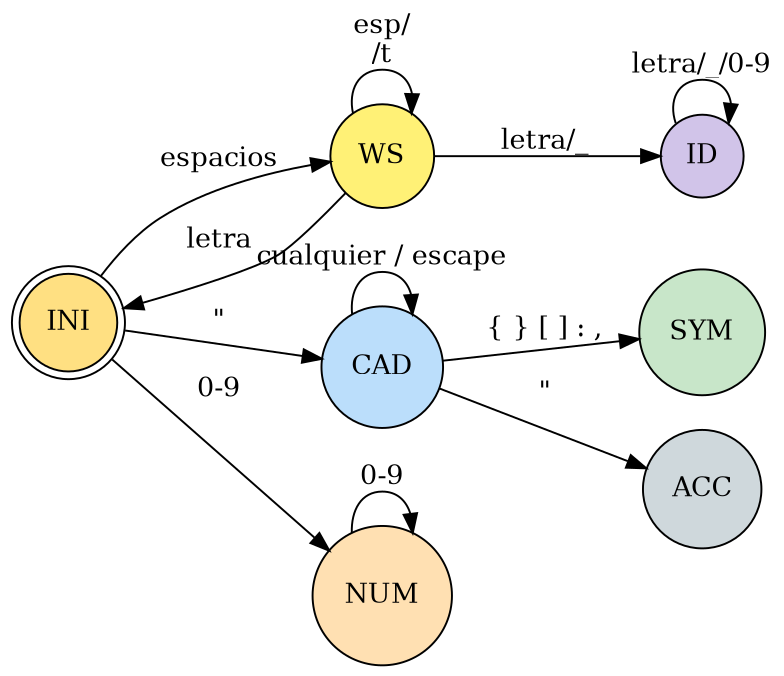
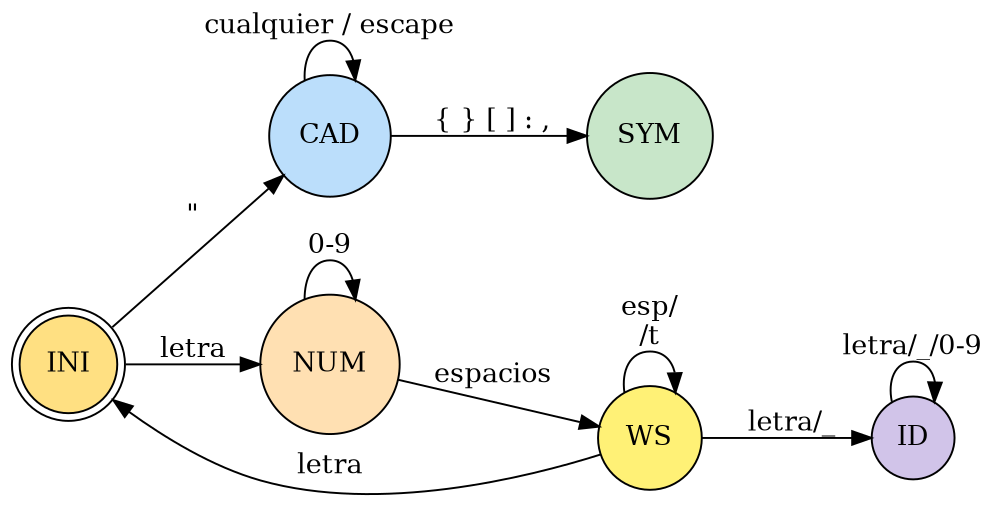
(194, 200) -> (489, 401)
(219, 389) -> (193, 350)
(702, 489) -> none
